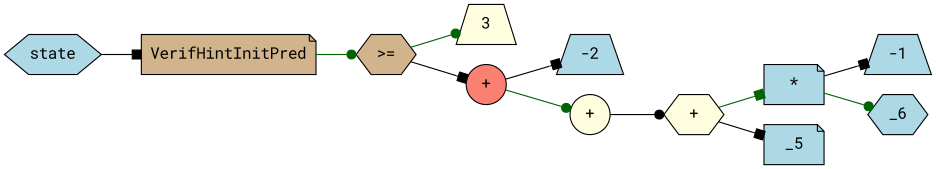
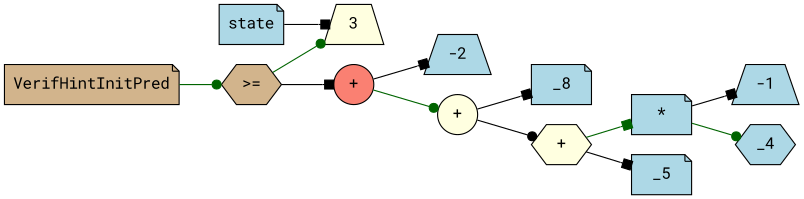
(53, 55) -> (251, 24)
(116, 55) -> (301, 24)
none -> (561, 85)
(898, 115) -> (765, 145)
